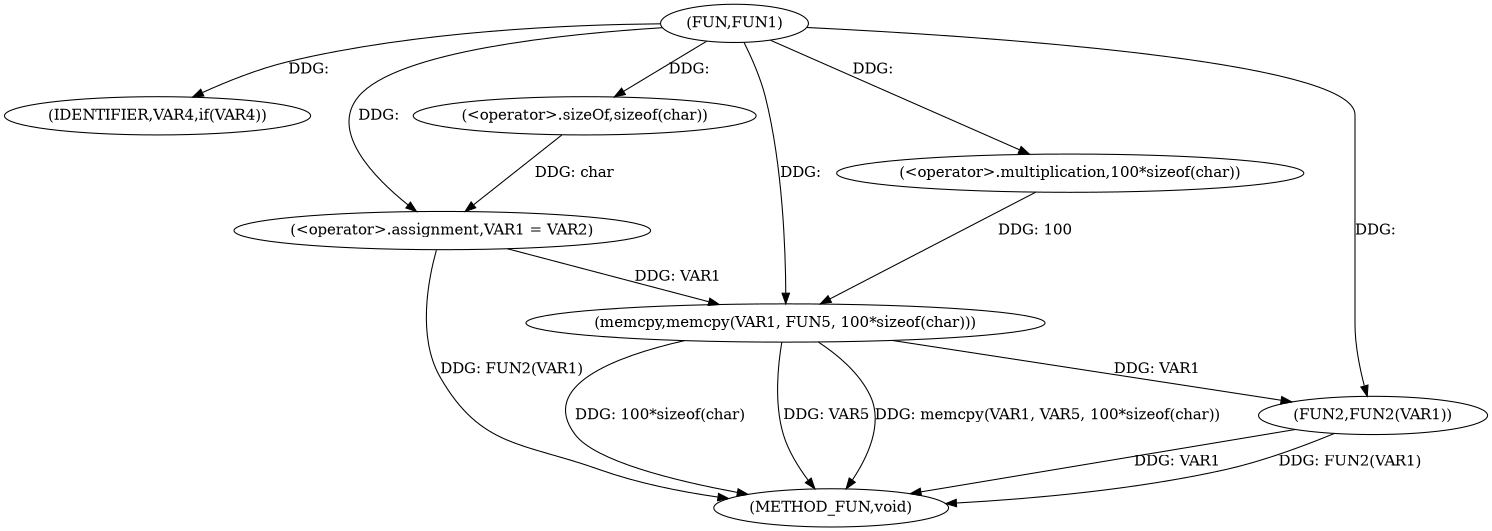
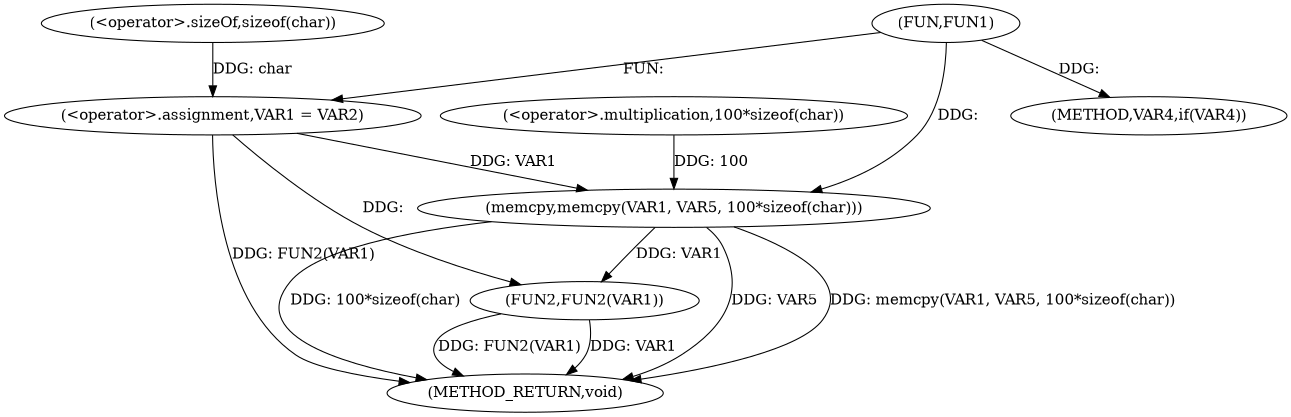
(1222, 65) -> (362, 227)
(665, 66) -> none
(895, 95) -> none
(158, 116) -> (1149, 116)
(381, 116) -> (646, 70)
(785, 323) -> (674, 208)
(831, 508) -> (525, 393)
